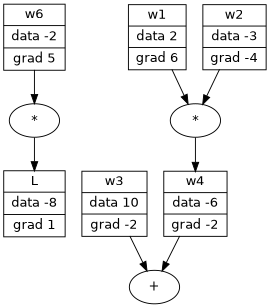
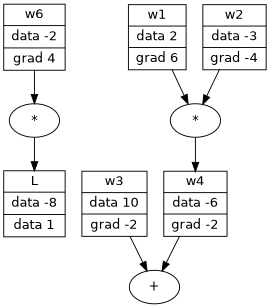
(34, 59) -> (34, 59)
(34, 225) -> (34, 225)
